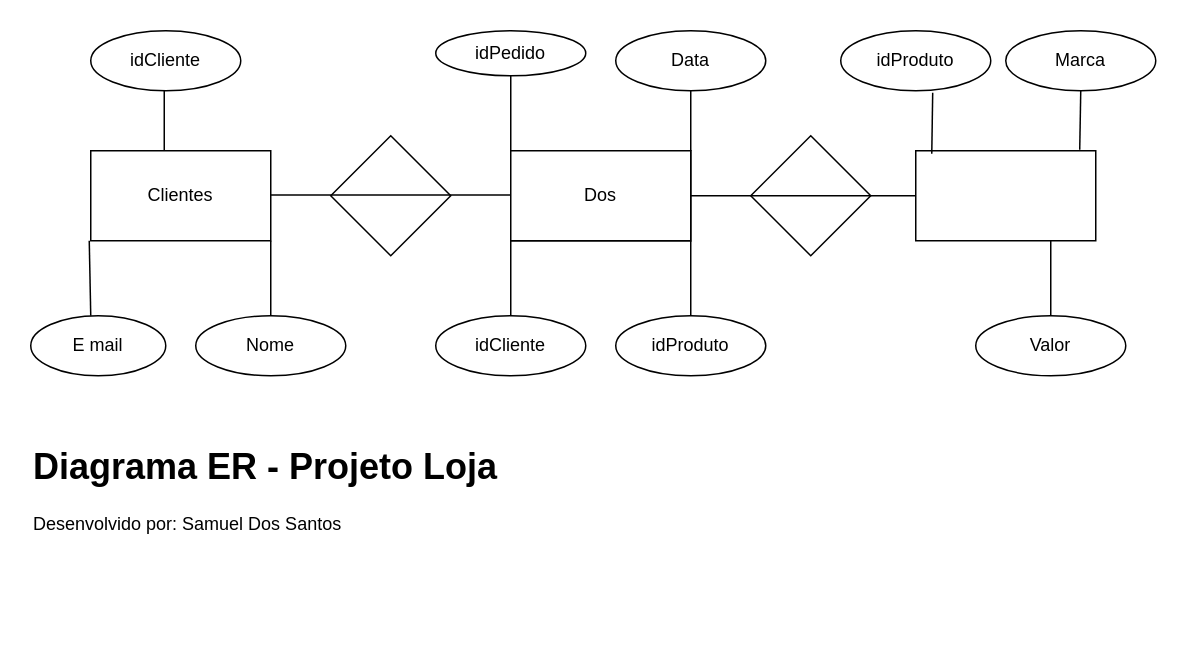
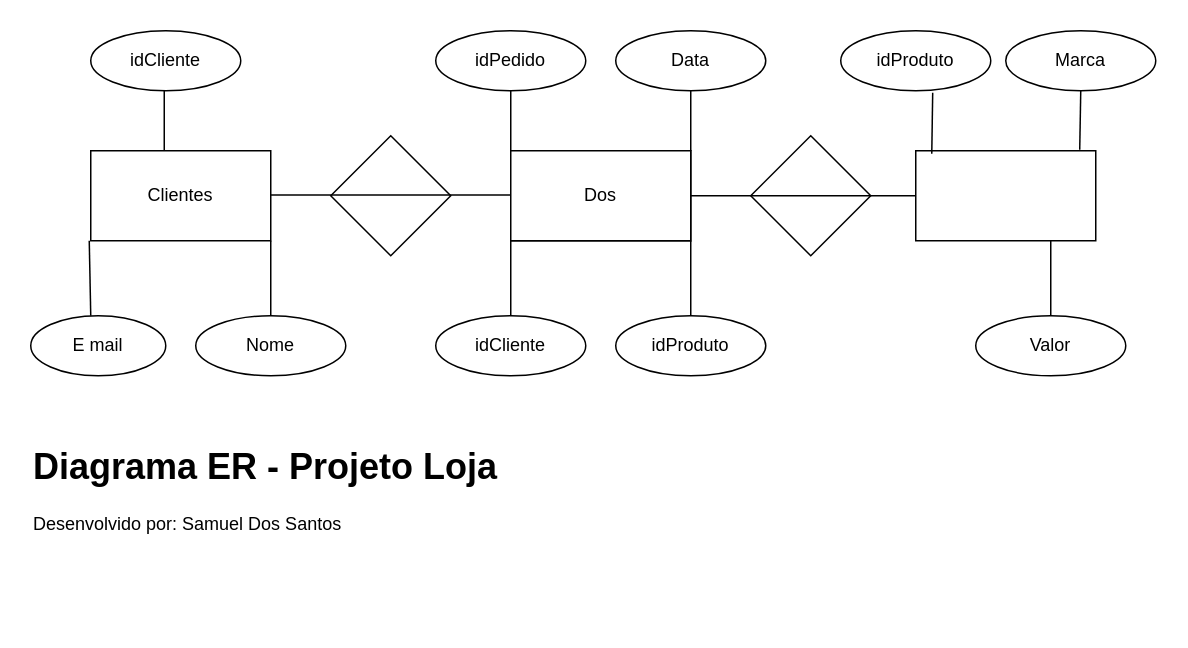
(511, 53) -> (511, 61)
